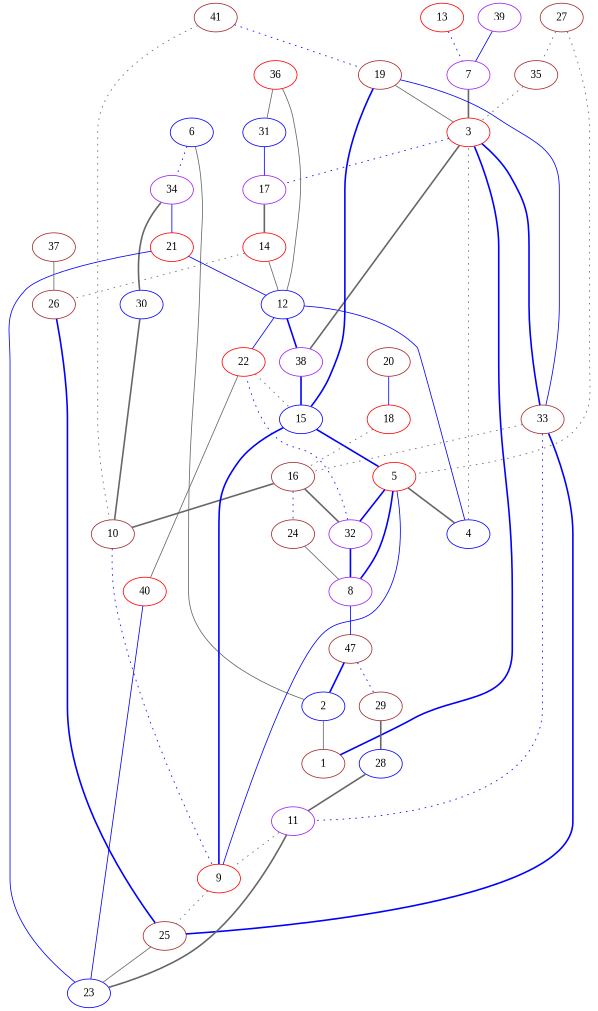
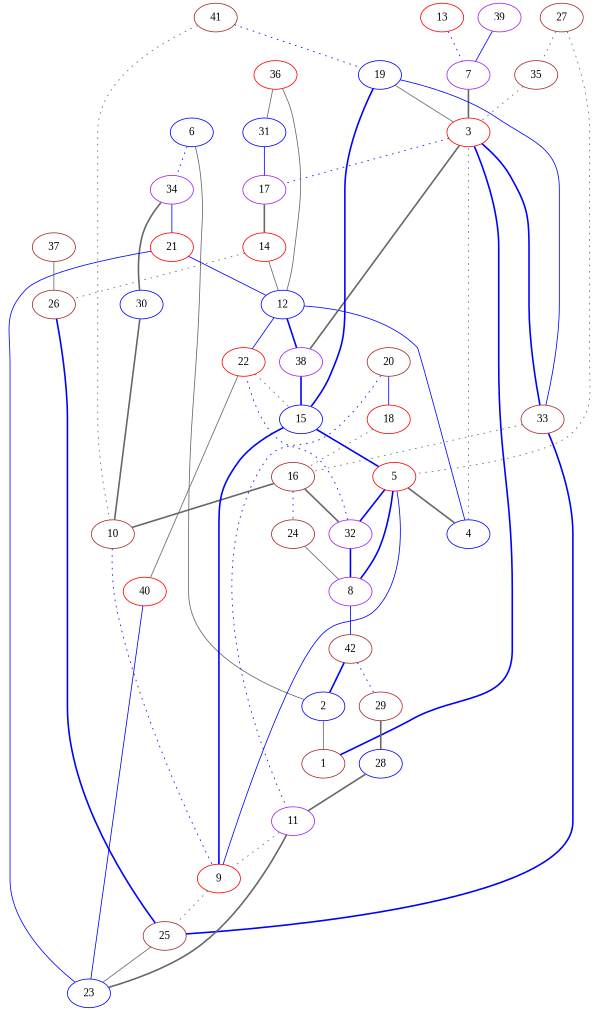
(380, 75) -> (380, 75)
(350, 649) -> (350, 649)
(542, 710) -> (233, 560)
